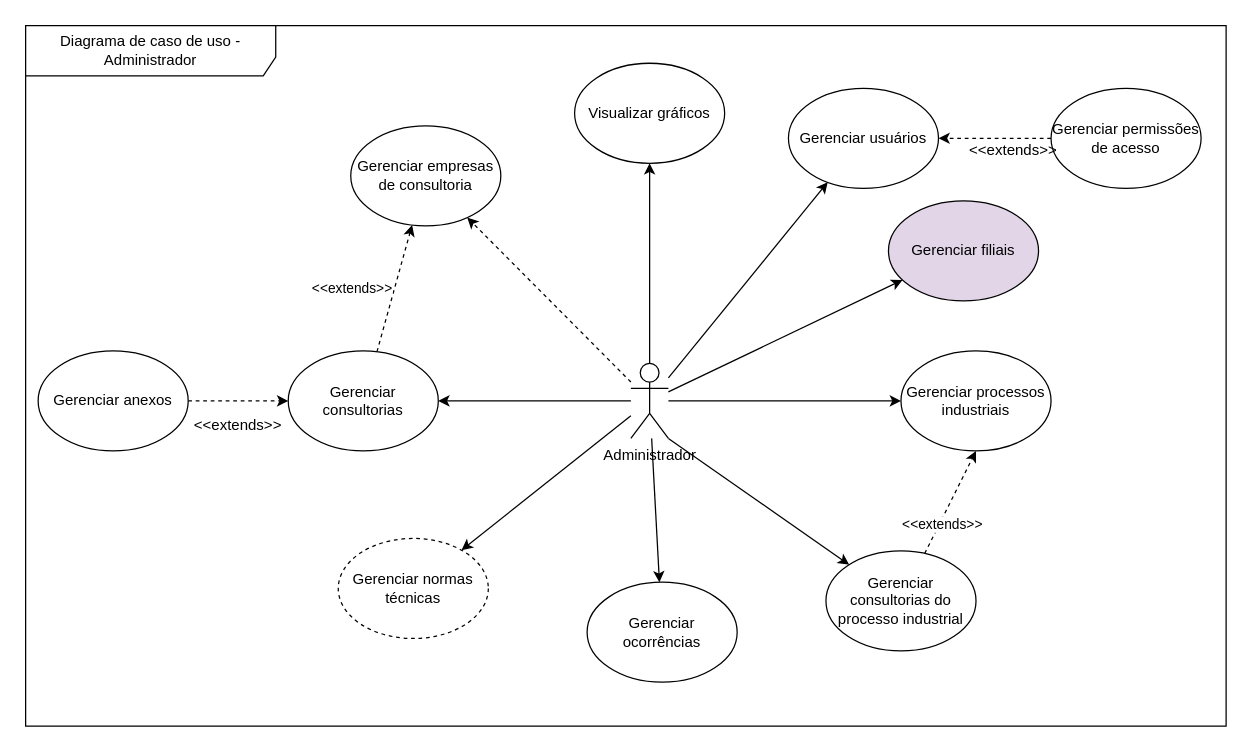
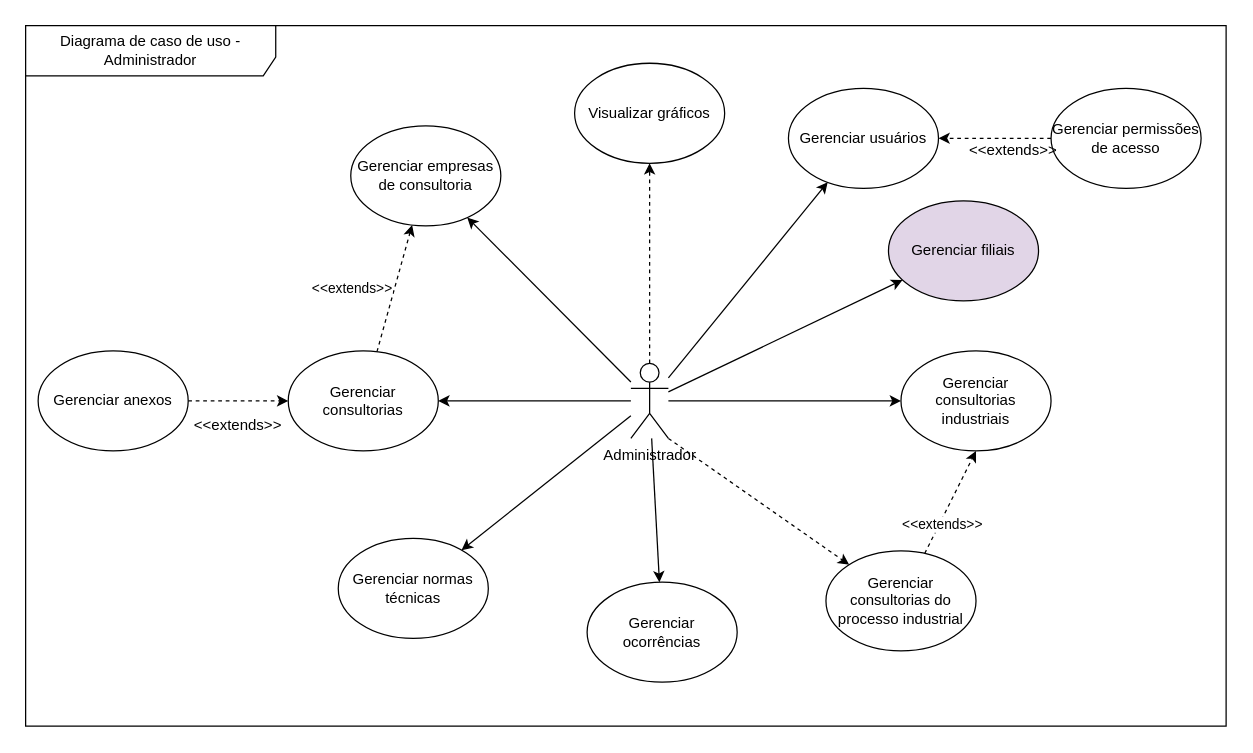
(649, 267) -> (649, 267)
(551, 302) -> (551, 302)
(976, 401) -> (976, 401)
(756, 500) -> (756, 500)
(413, 588) -> (413, 588)
